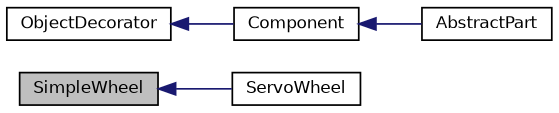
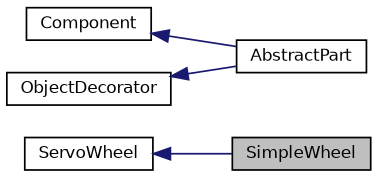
(211, 24) -> (212, 70)
(204, 89) -> (201, 154)
